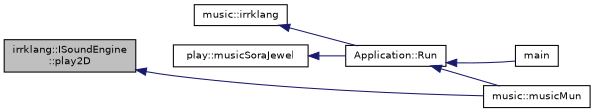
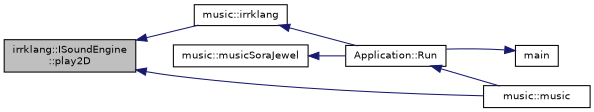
none -> (173, 31)
(241, 56) -> (241, 56)
(486, 63) -> (475, 49)
(537, 97) -> (537, 97)
